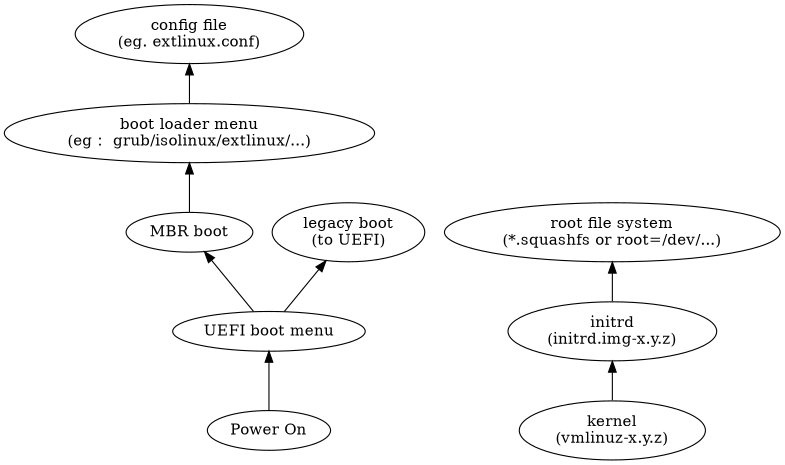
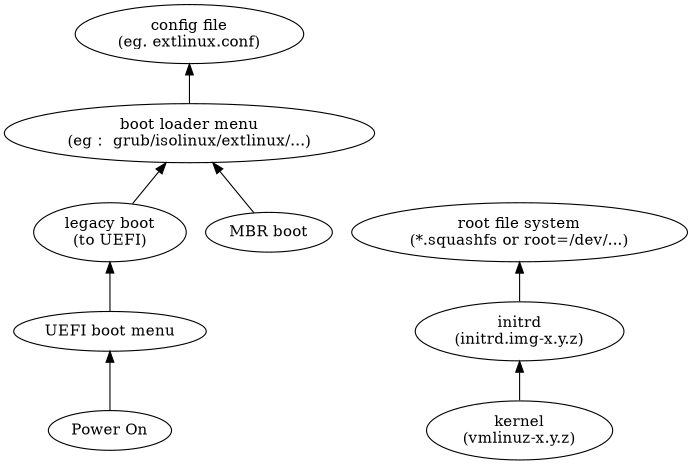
none -> (146, 188)
(233, 286) -> none
